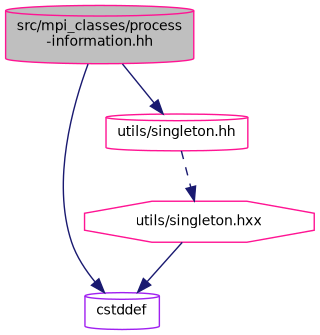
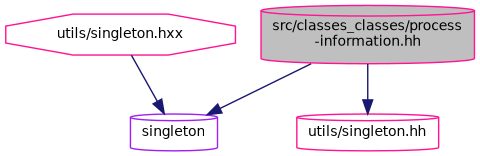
(100, 35) -> (368, 35)
(186, 169) -> none
(122, 311) -> (174, 132)
